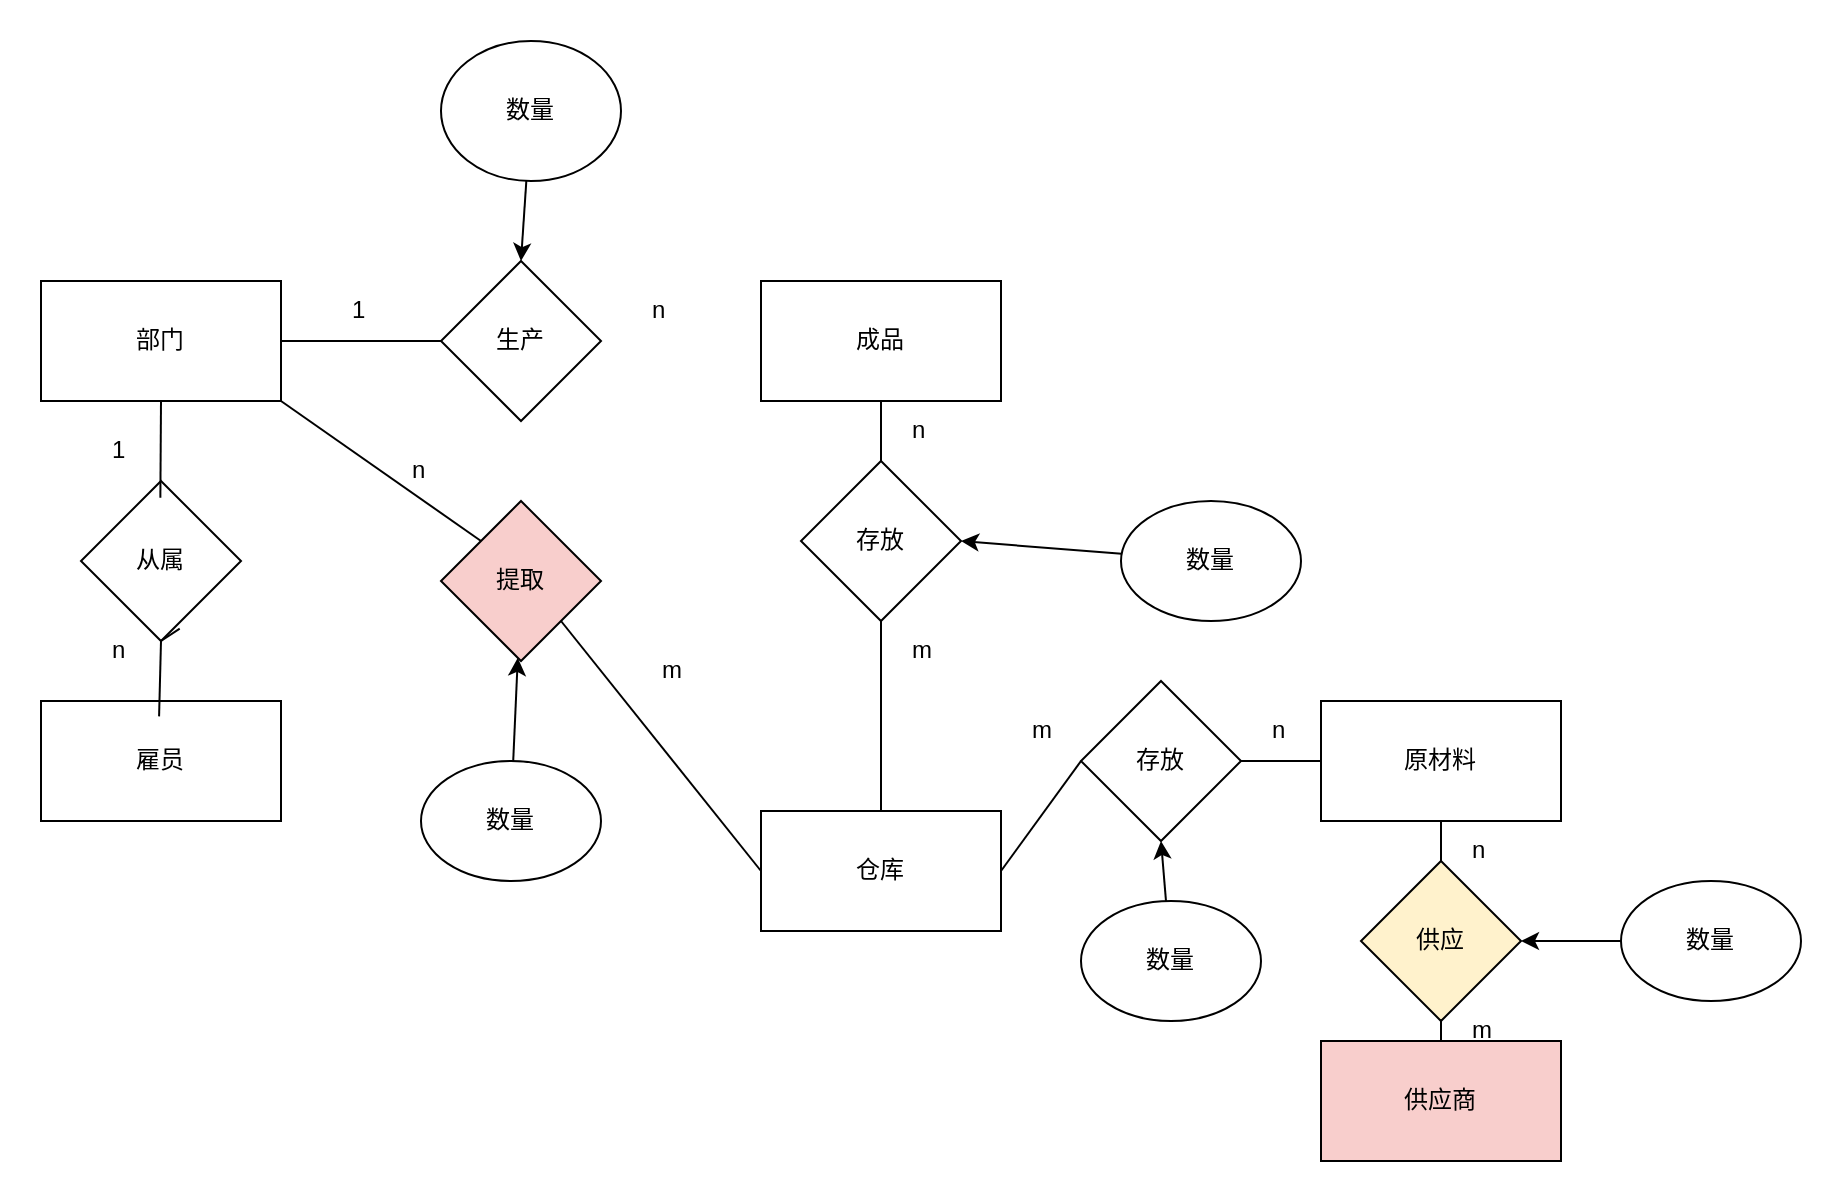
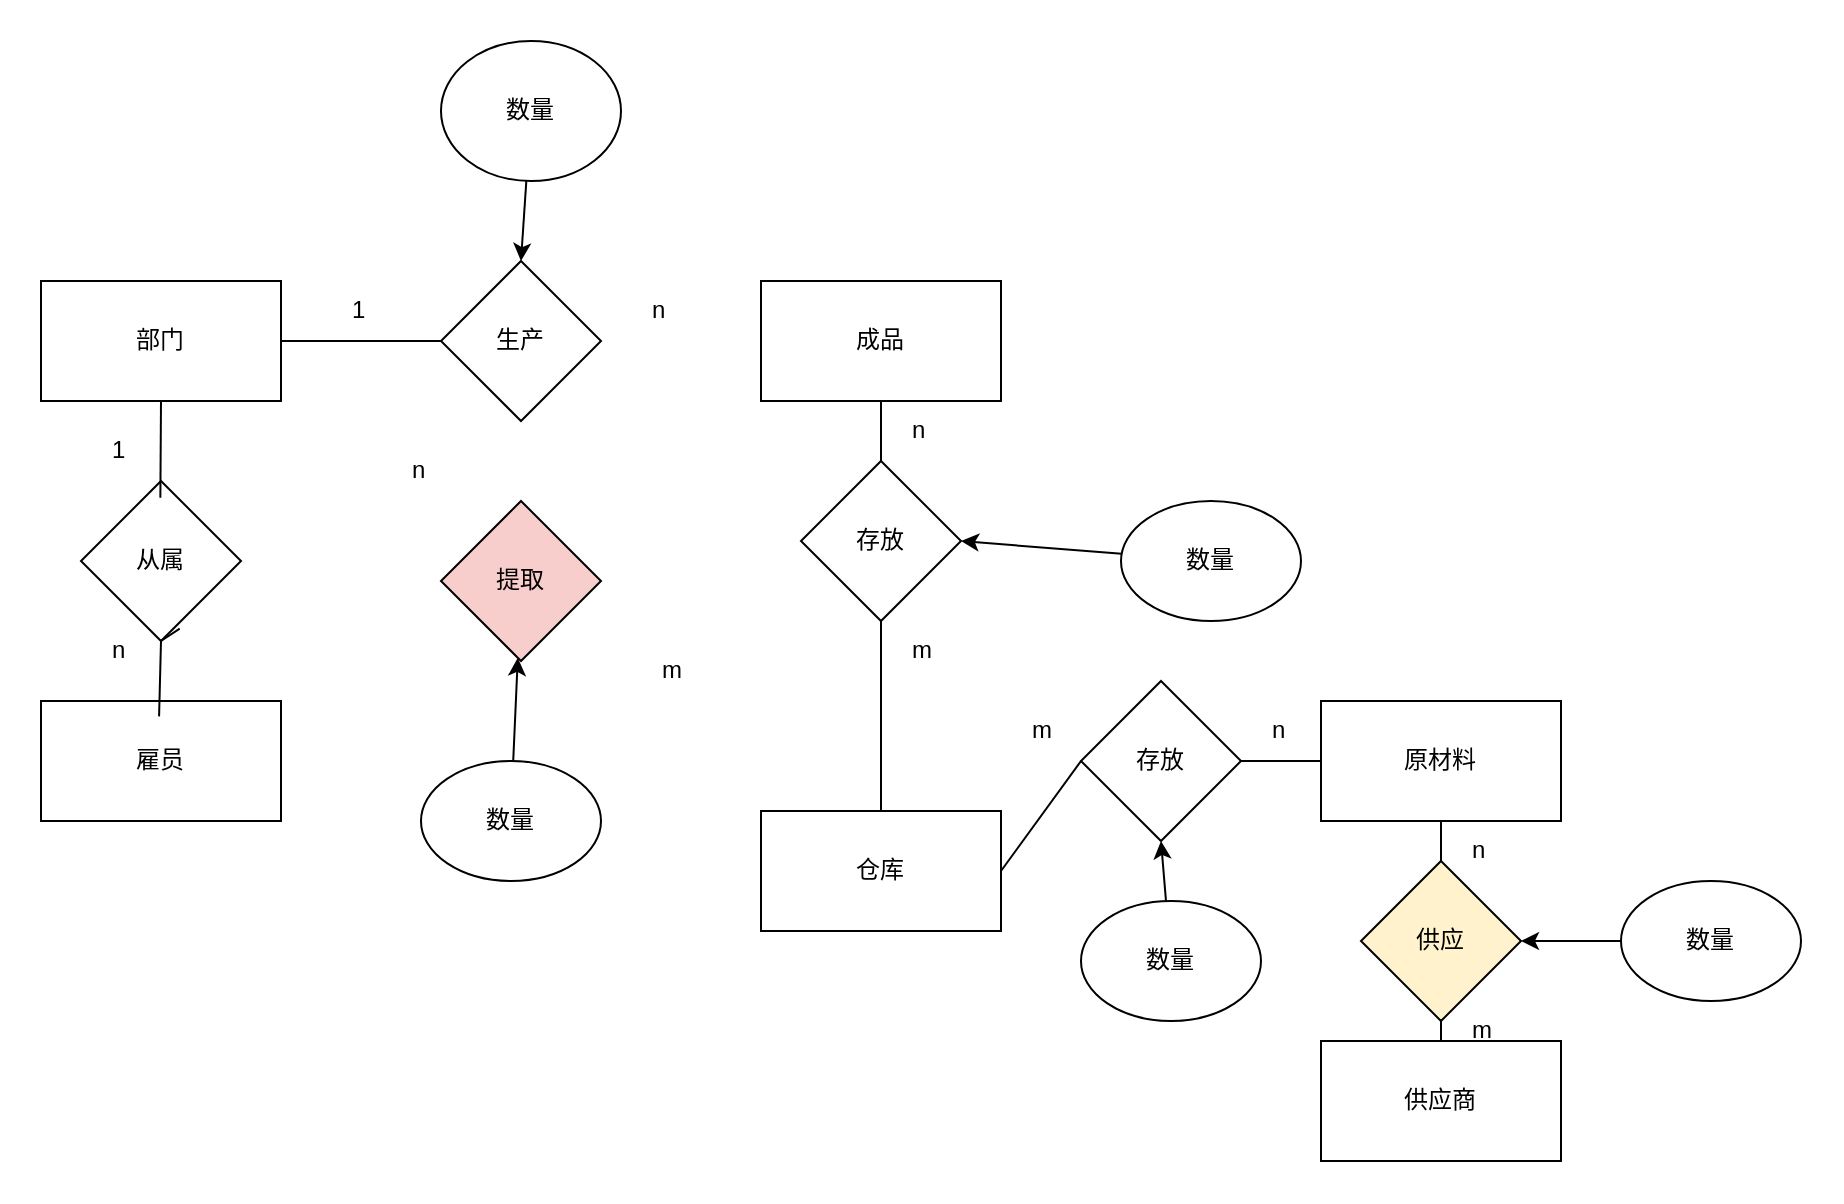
(381, 471) -> none
(661, 746) -> none
(1441, 1101) -> (1441, 1101)
